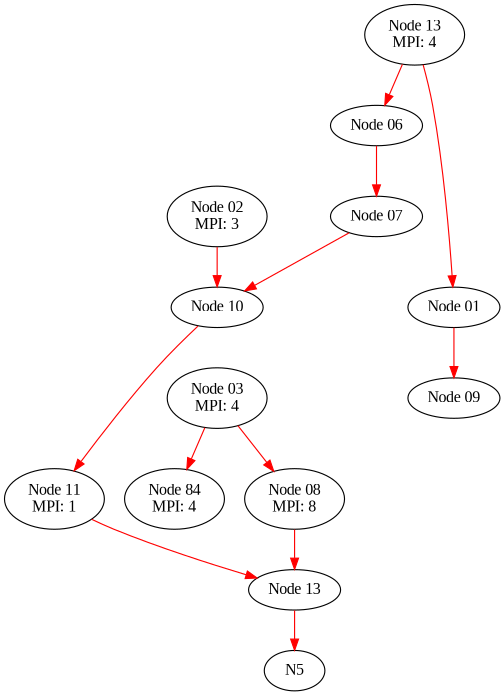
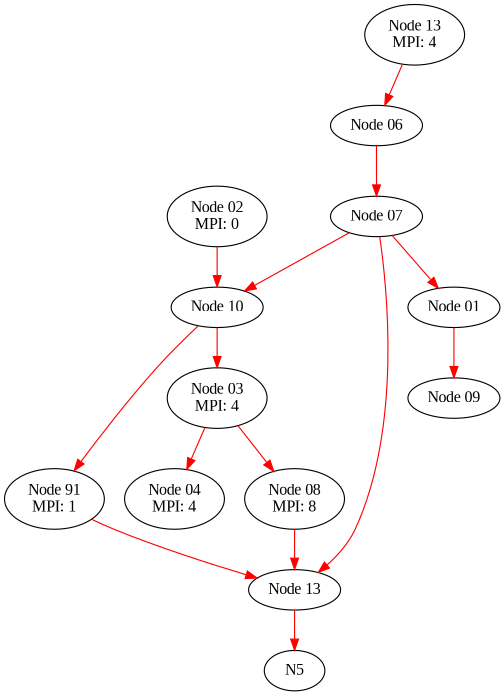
(442, 170) -> (411, 257)
(217, 216) -> (217, 216)
none -> (217, 342)
none -> (385, 408)
(54, 499) -> (54, 499)
(175, 499) -> (175, 499)
